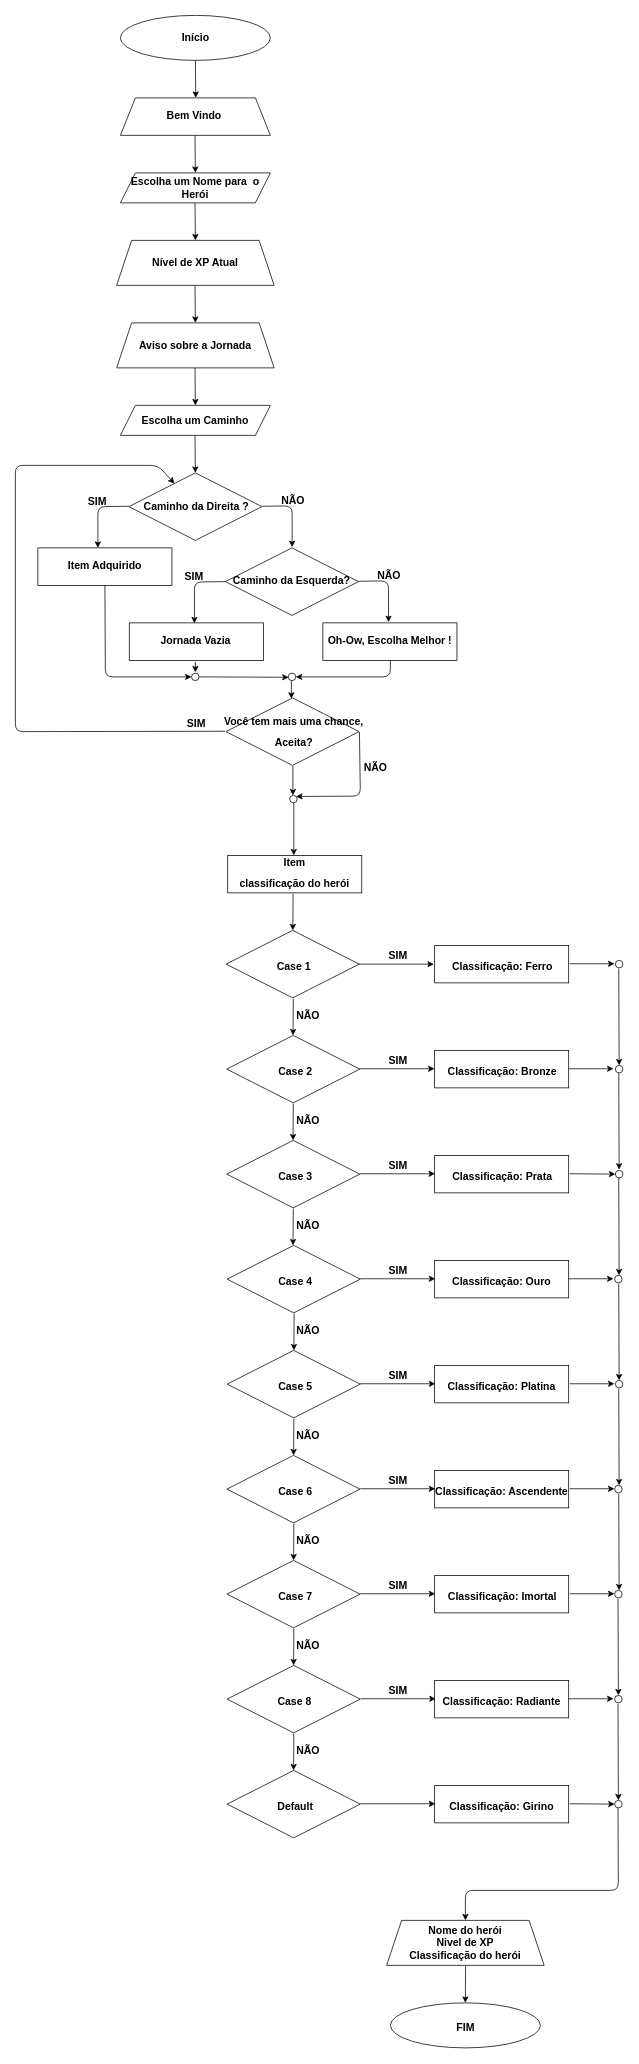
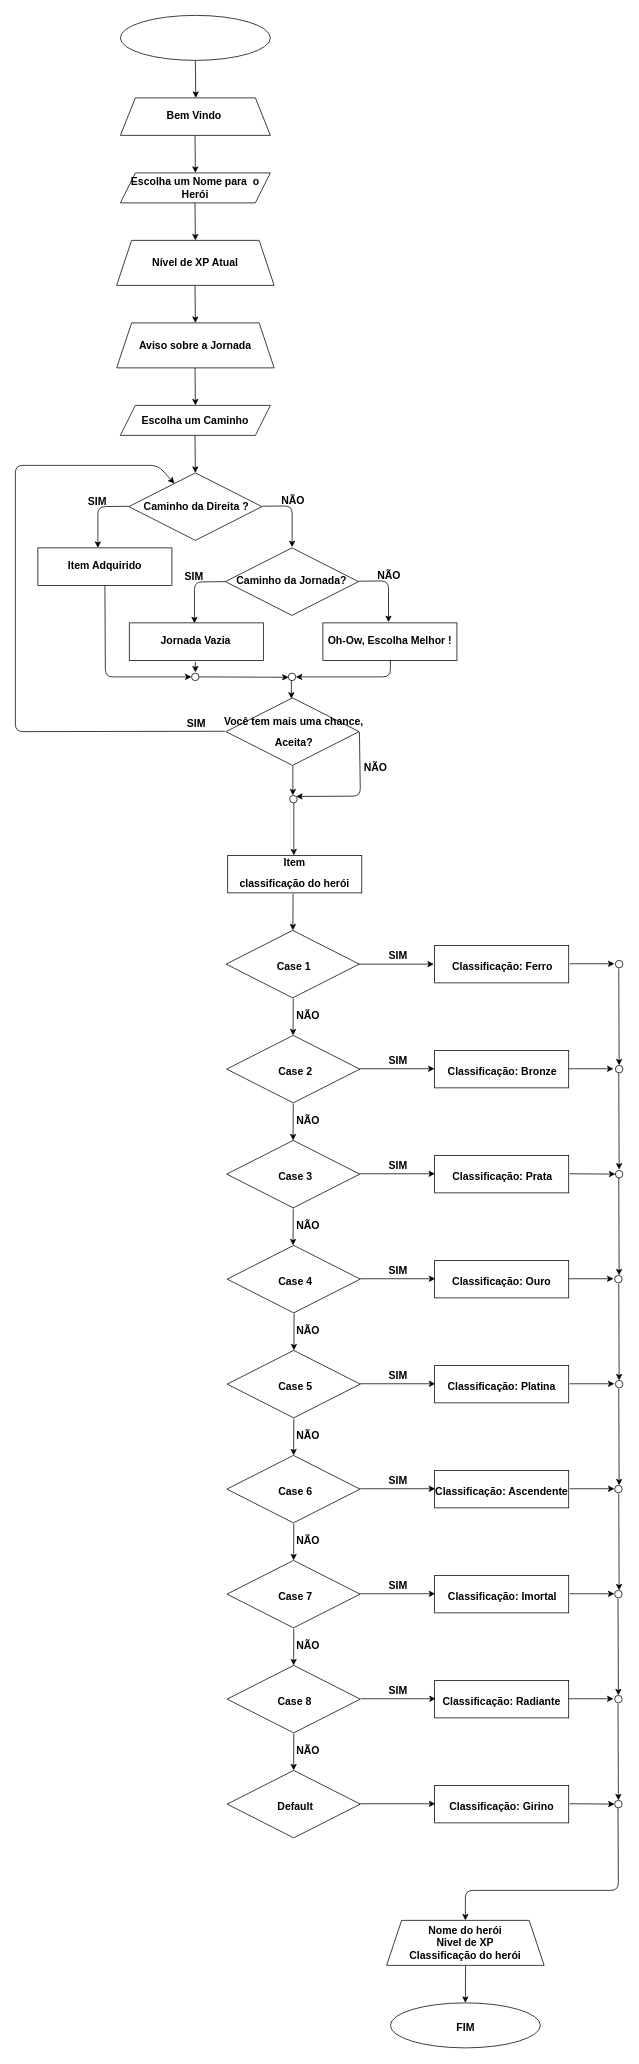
(195, 35) -> none
(292, 578) -> (292, 578)
